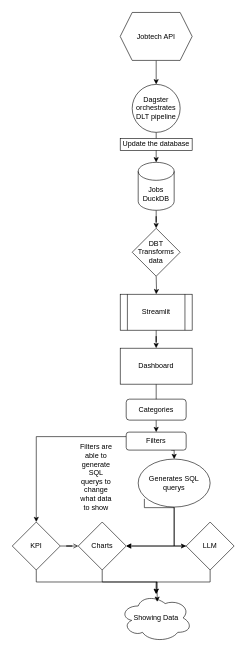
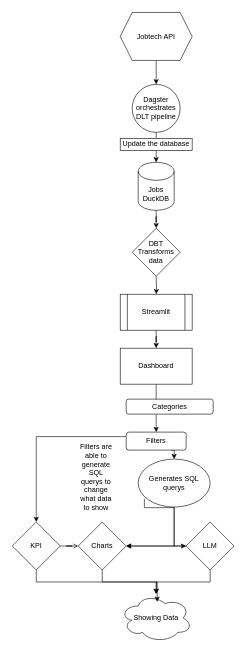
(156, 410) -> (170, 407)
